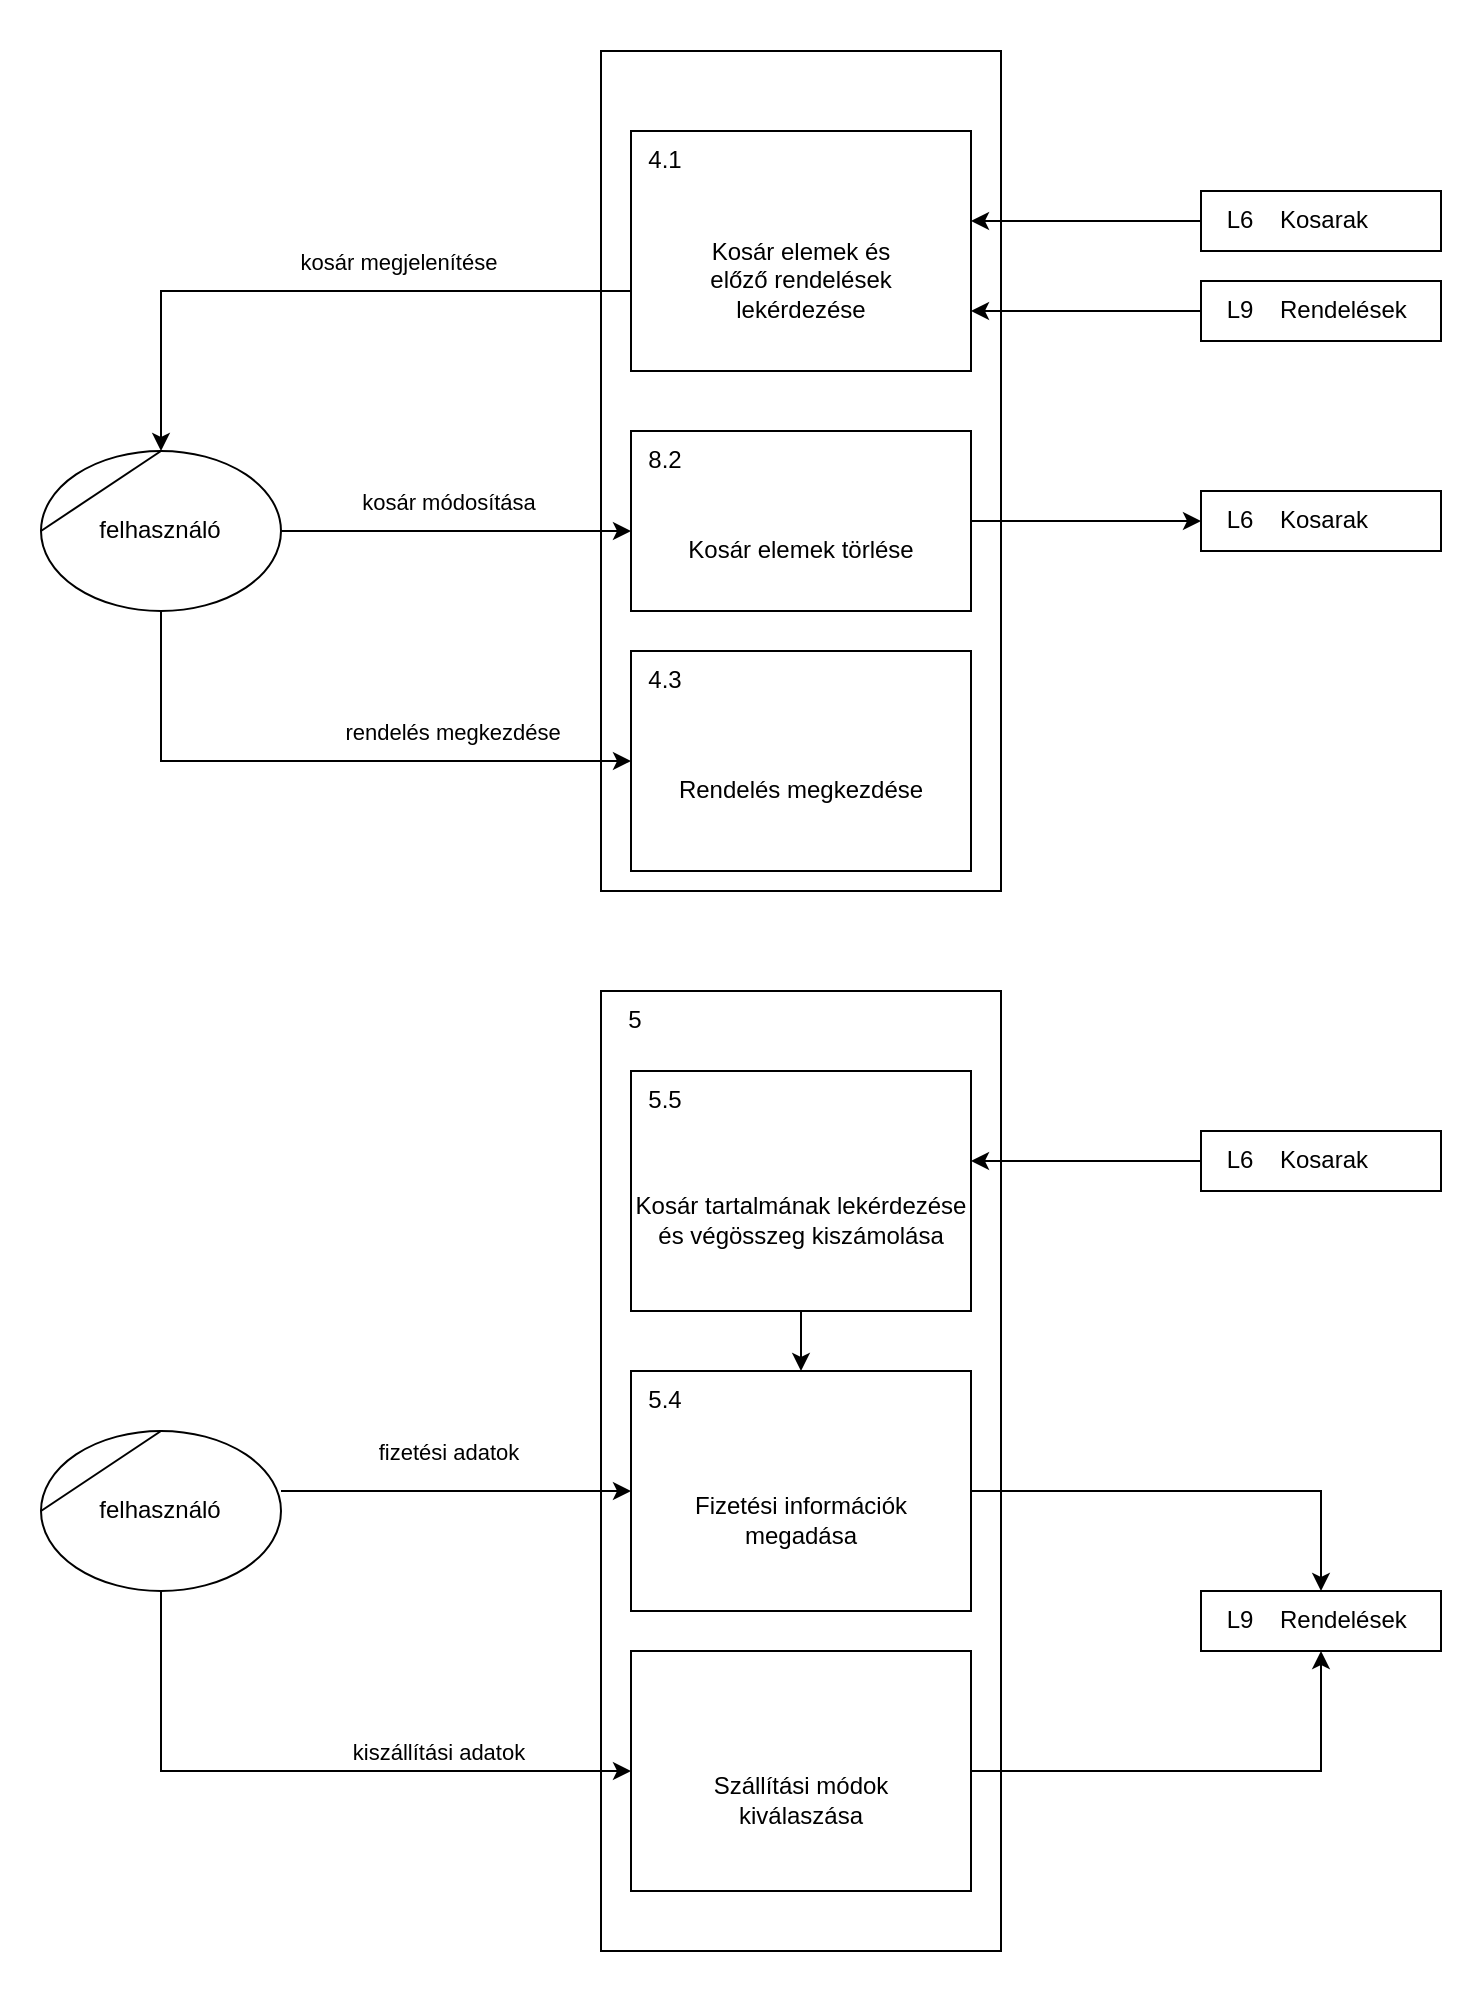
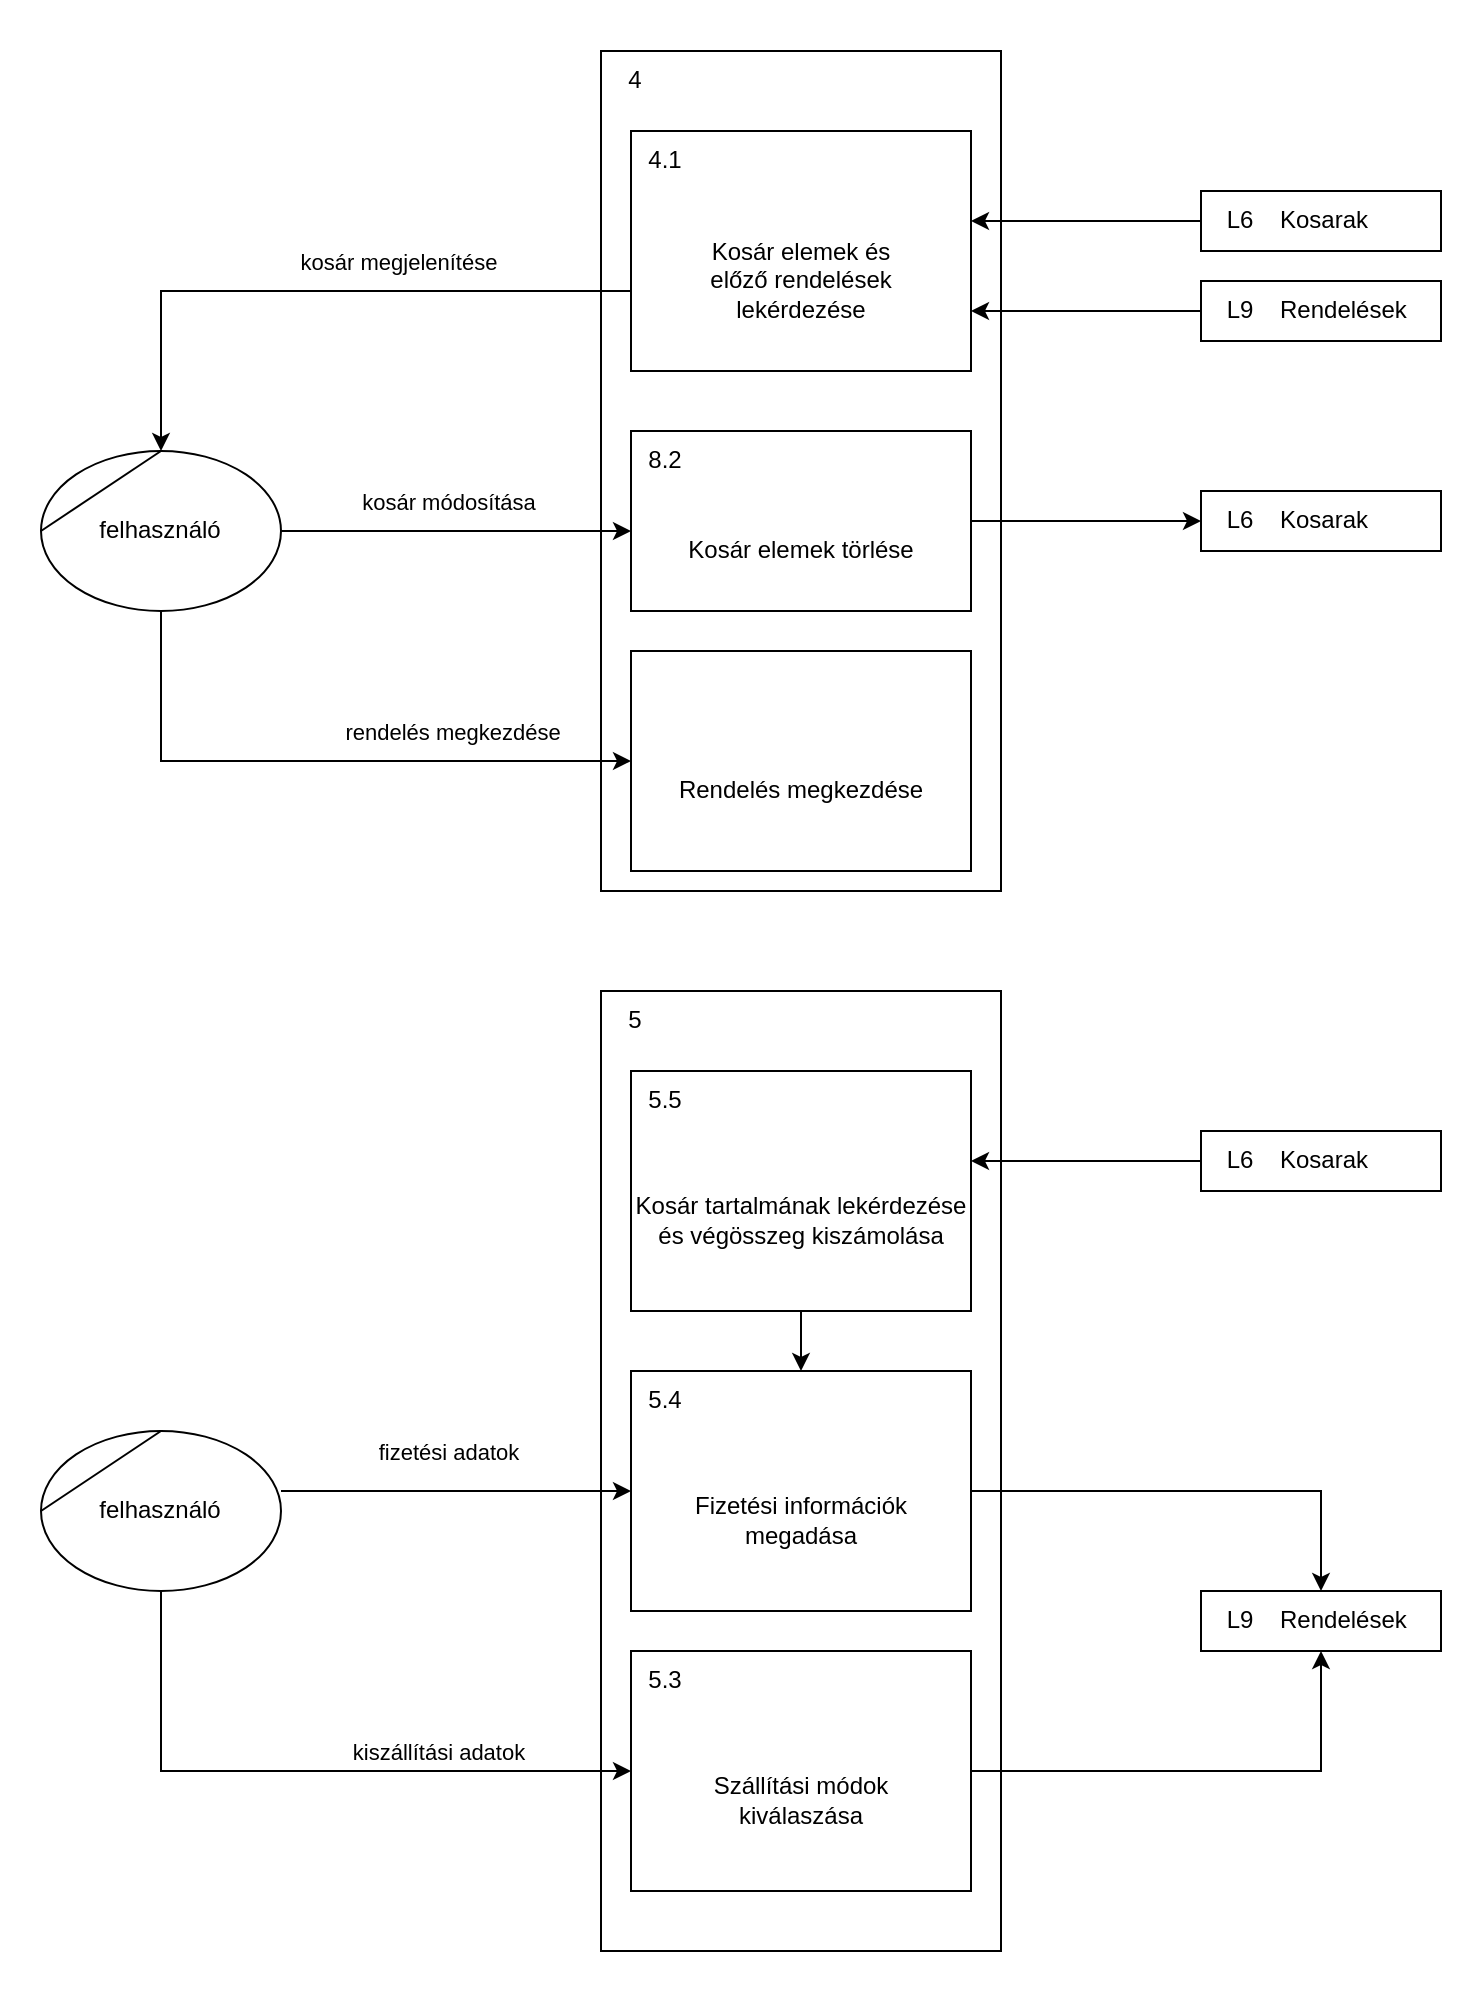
none -> (636, 81)
(666, 681) -> none
none -> (666, 1681)
